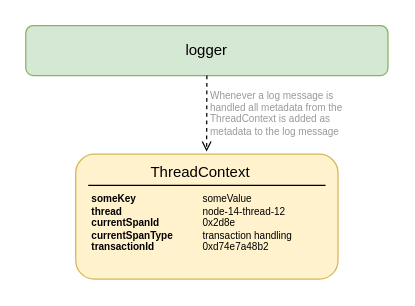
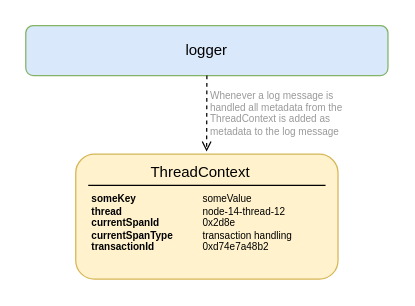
(207, 51) -> (207, 51)
